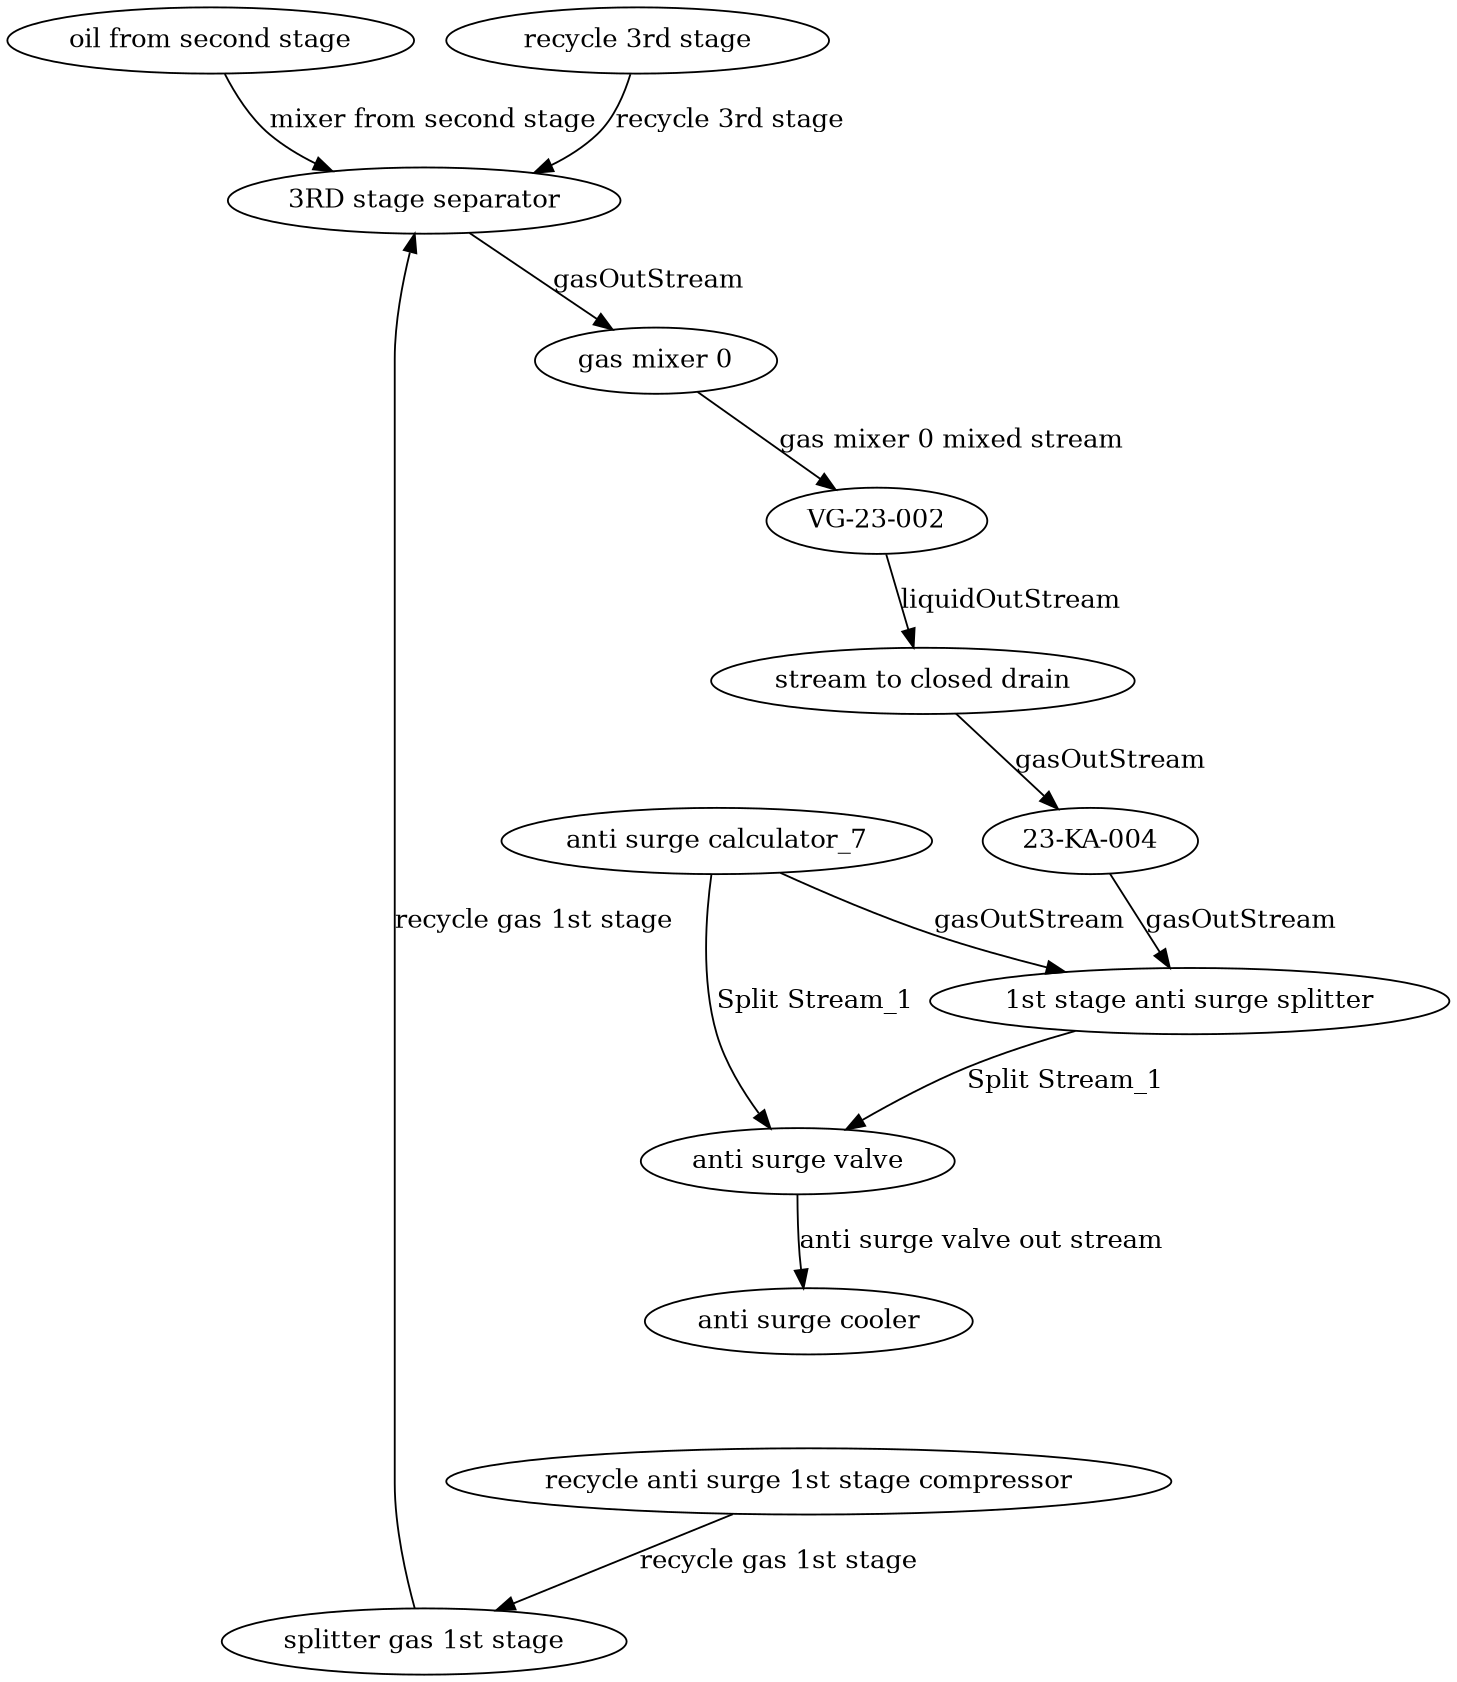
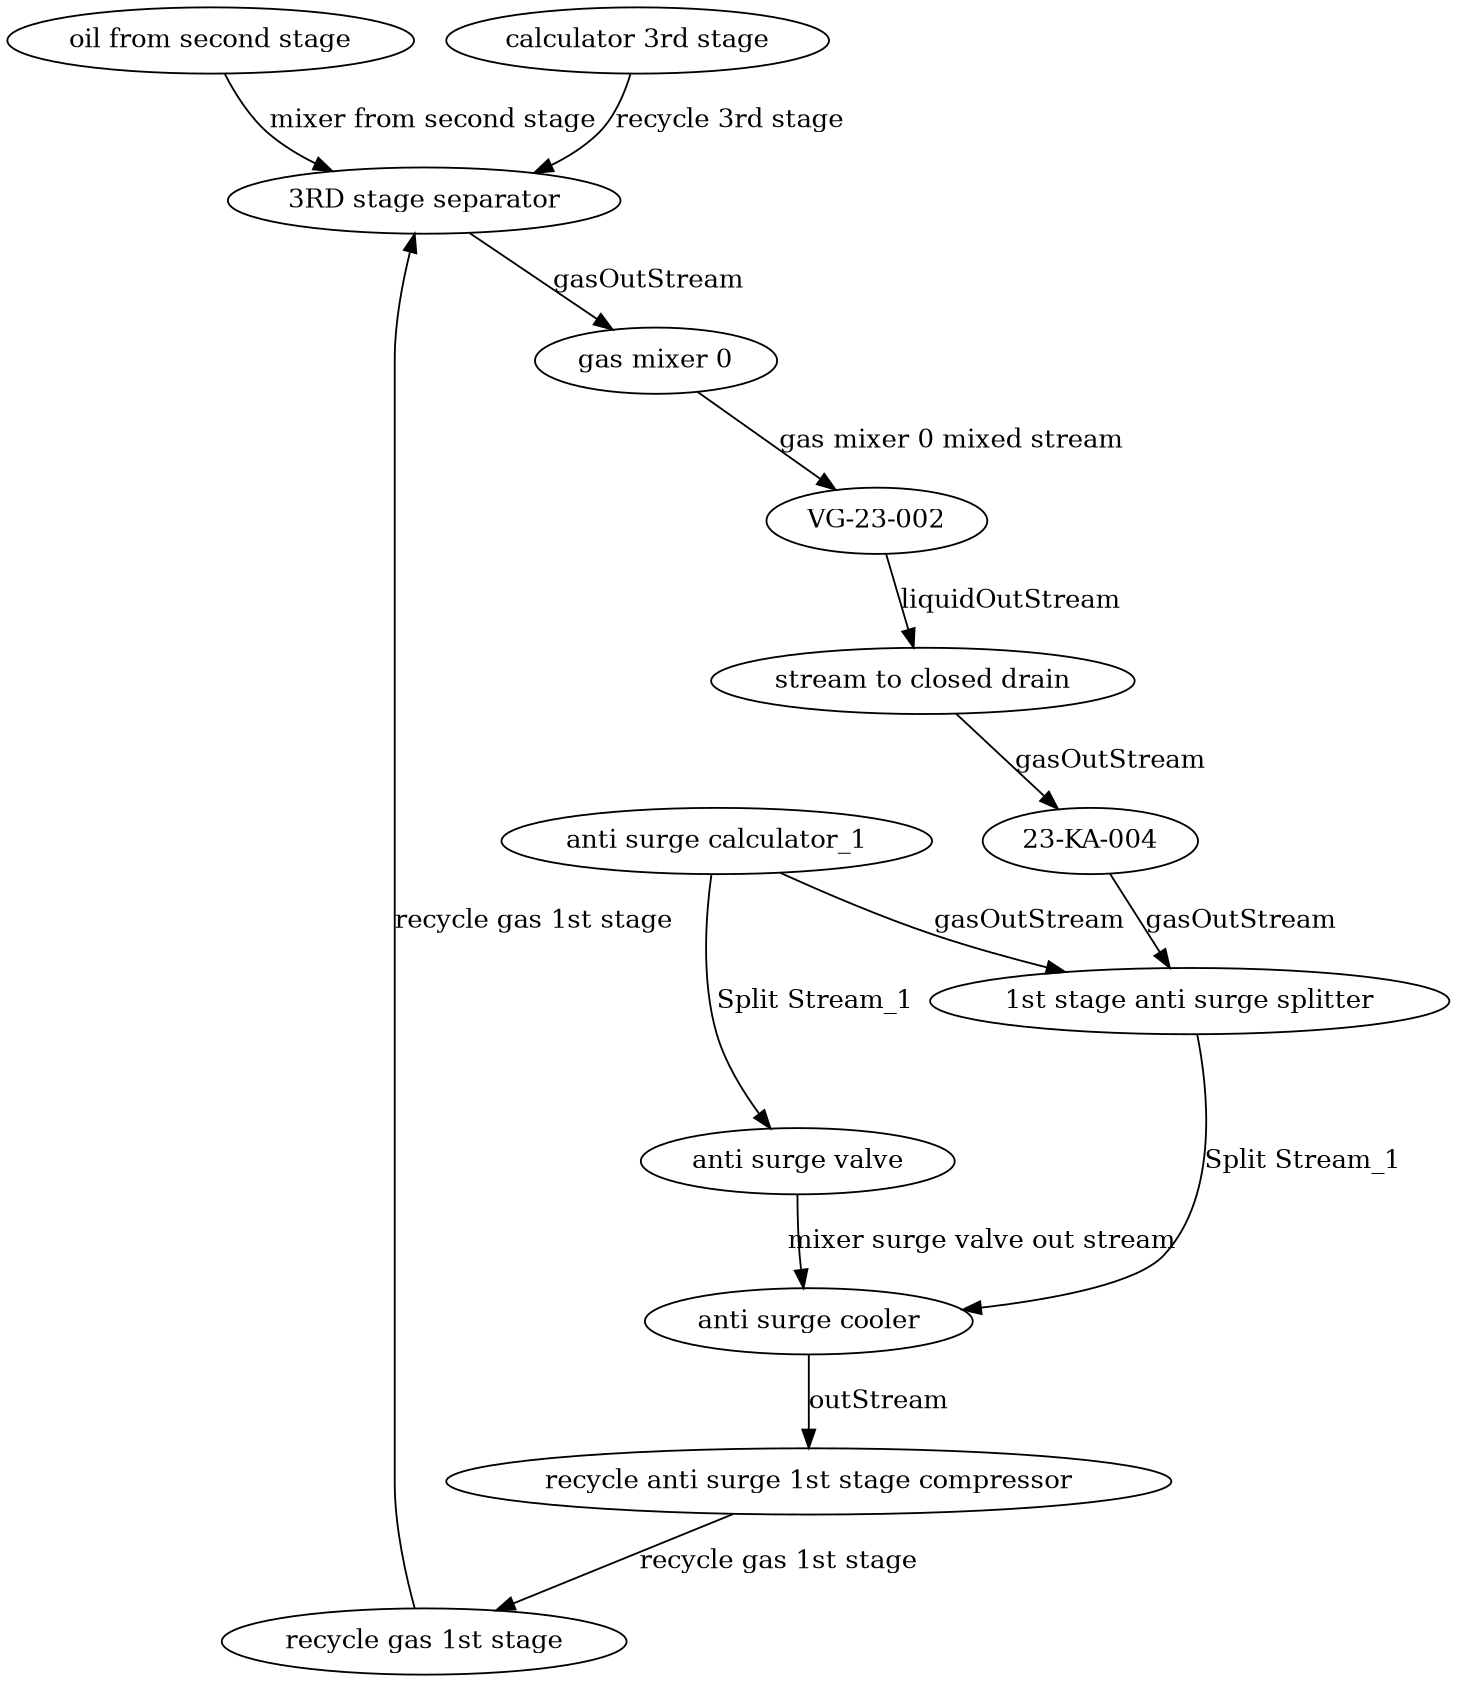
(638, 40) -> (638, 40)
(717, 841) -> (717, 841)
(966, 1068) -> (1175, 1240)
(982, 1241) -> (982, 1241)
none -> (809, 1392)
(424, 1642) -> (424, 1642)
